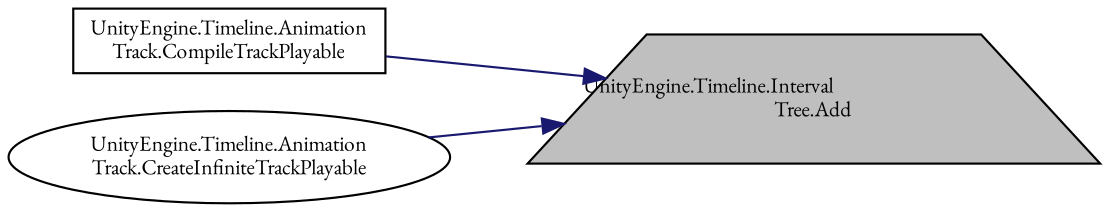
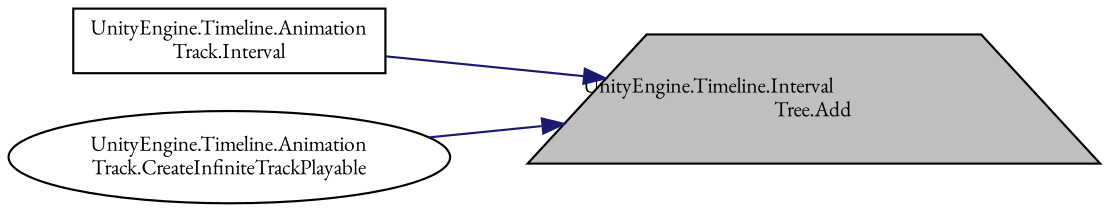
(229, 41) -> (229, 41)
